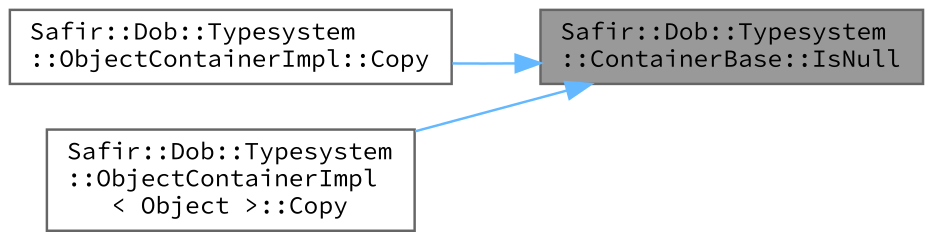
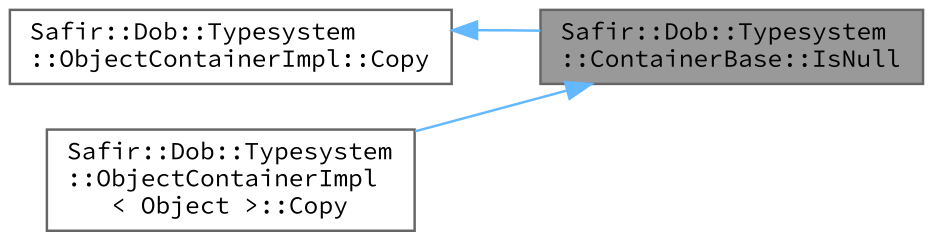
(484, 64) -> (509, 30)
